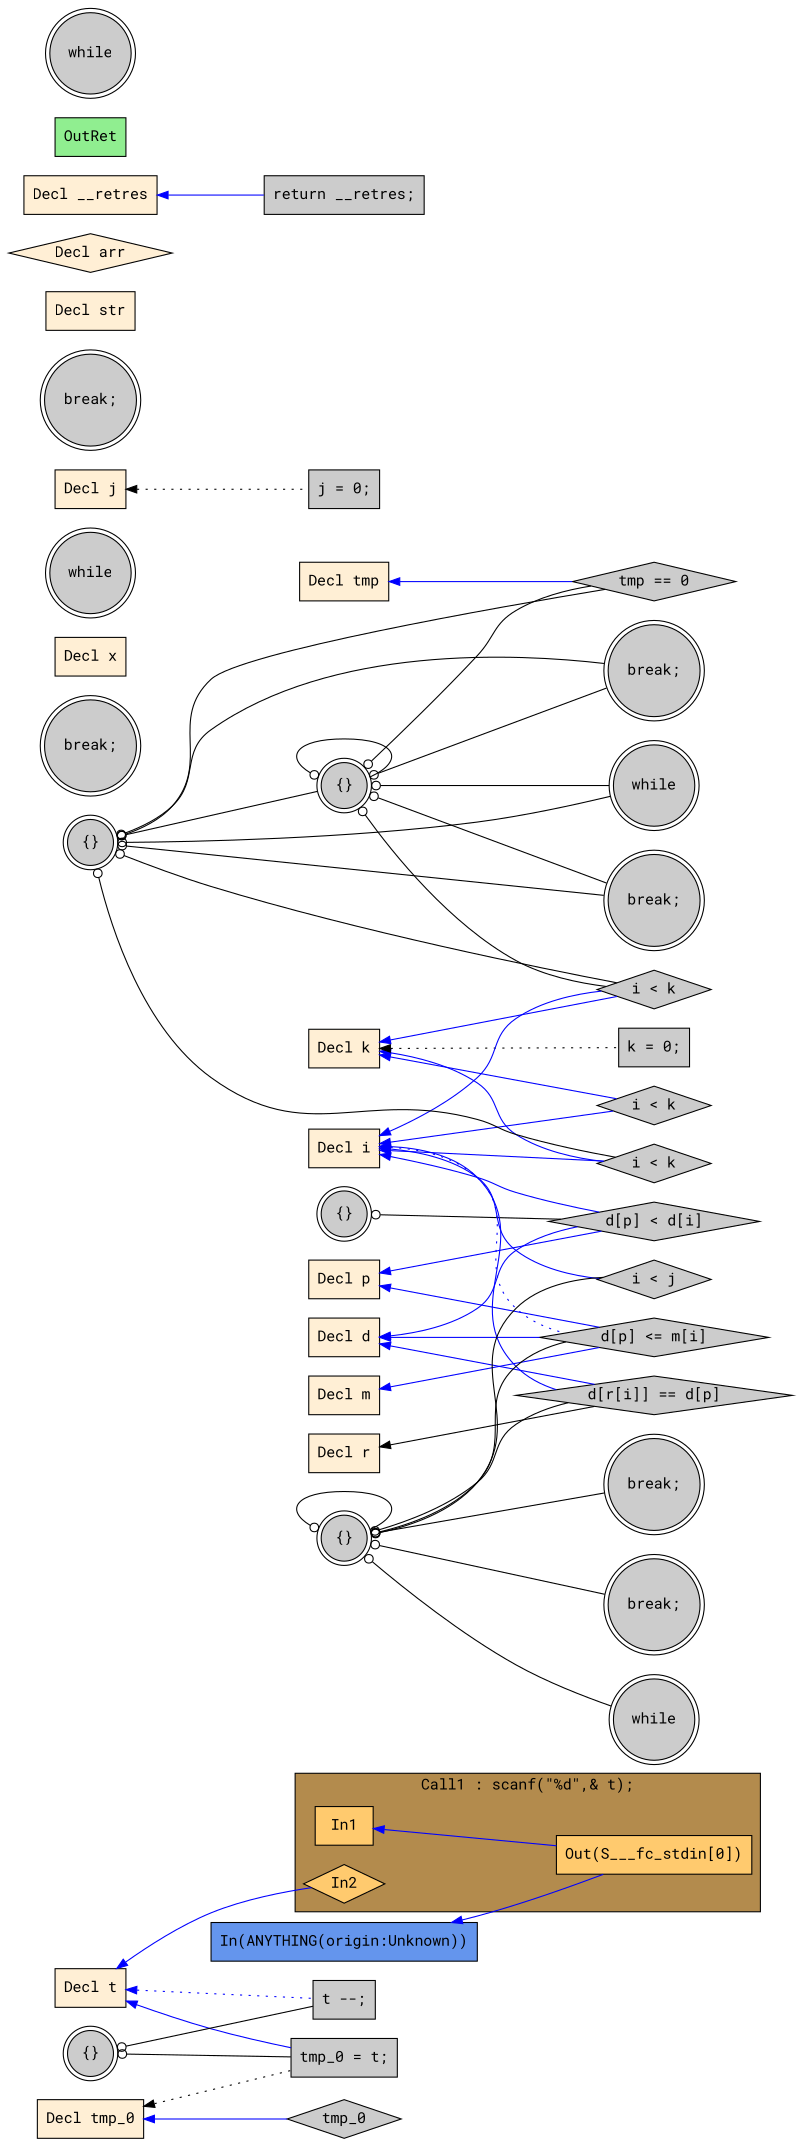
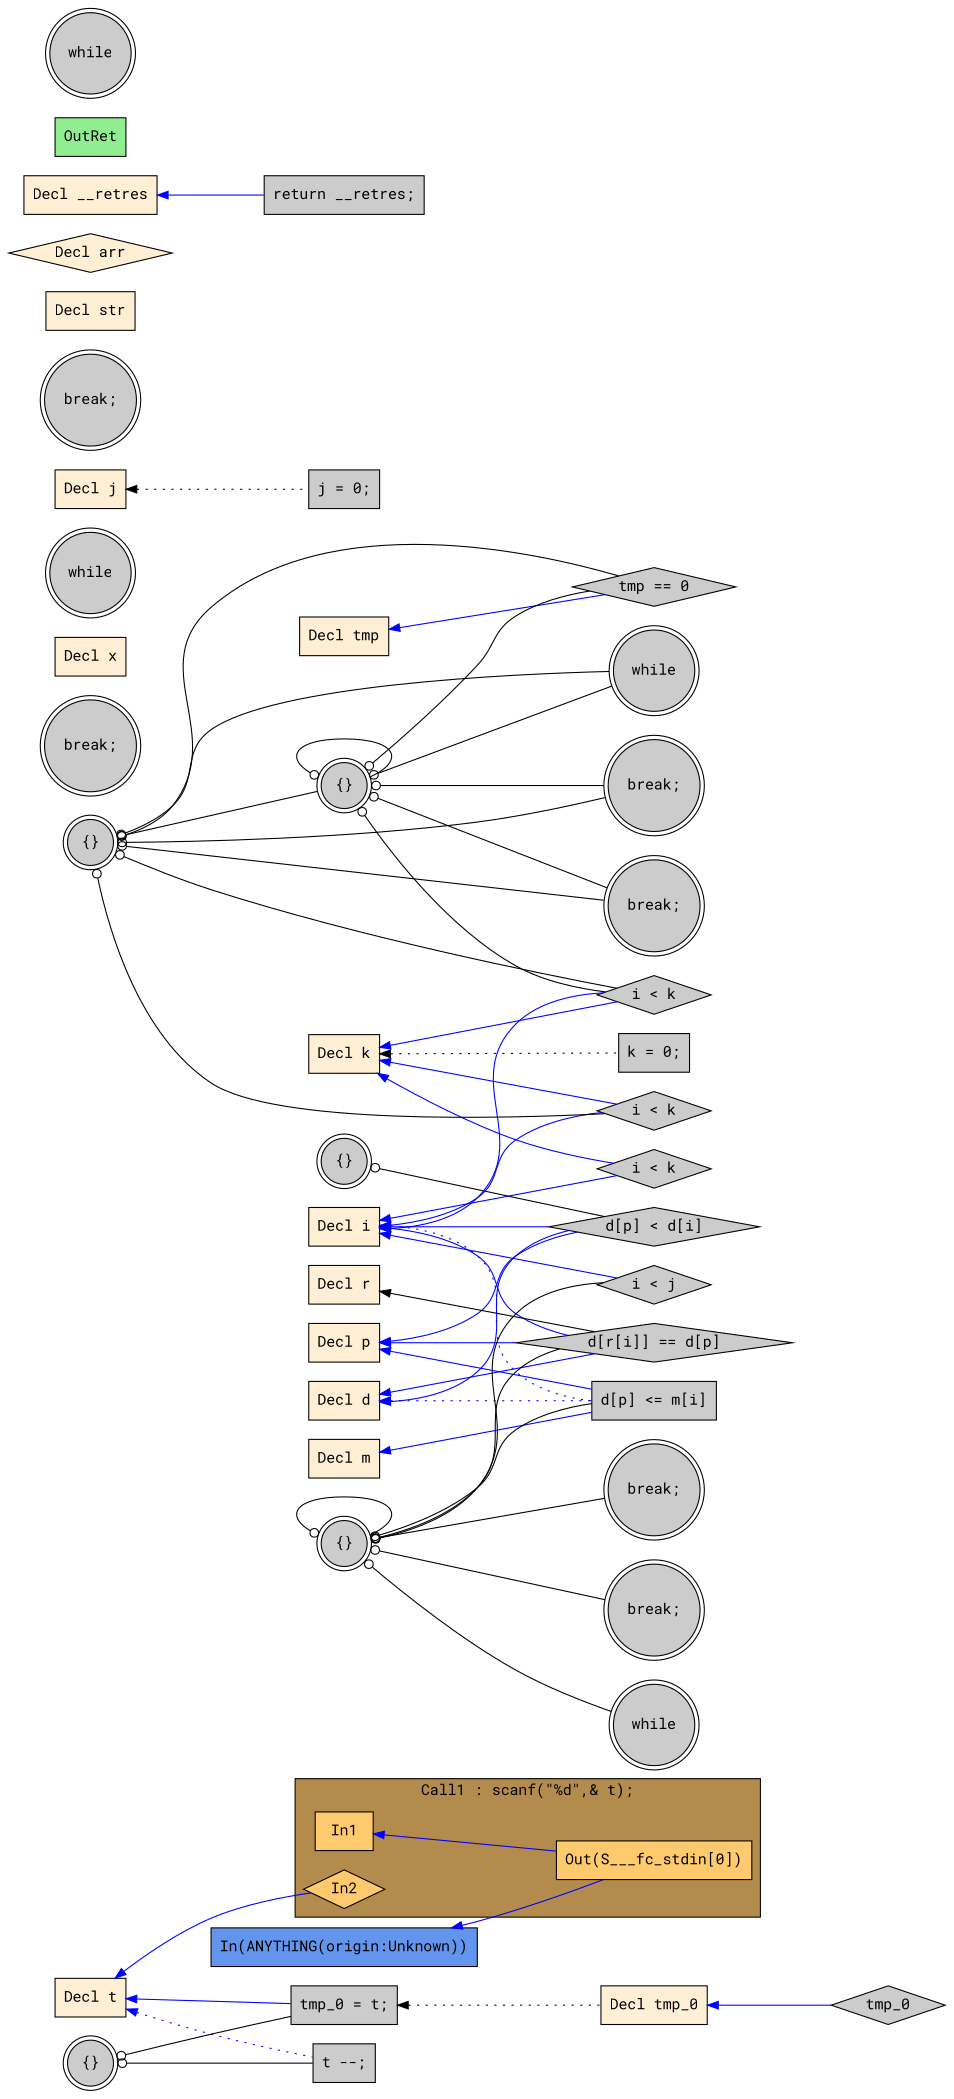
(465, 1337) -> (486, 1401)
(654, 1337) -> (654, 1401)
none -> (453, 1343)
(223, 2087) -> (505, 2005)
